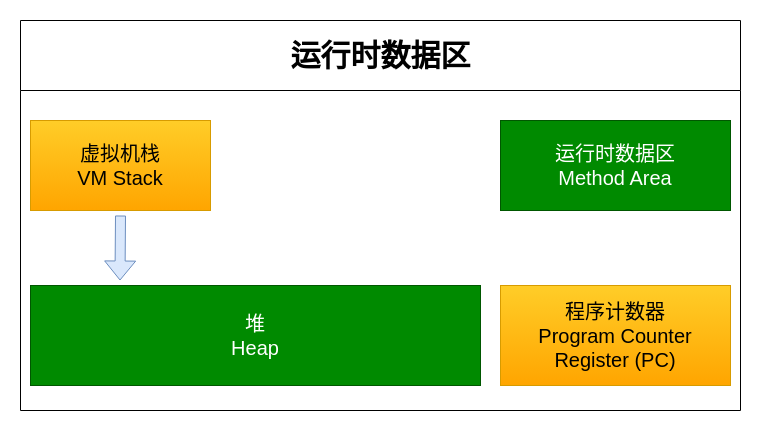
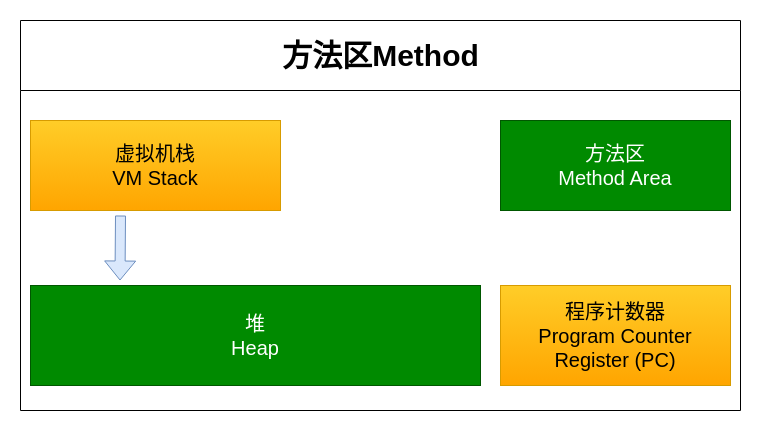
(381, 56) -> (381, 56)
(121, 166) -> (156, 166)
(616, 166) -> (616, 166)
